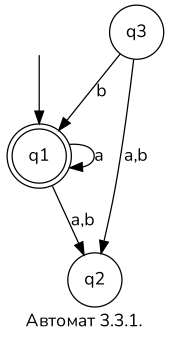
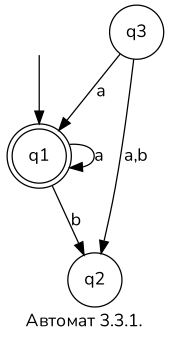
(102, 92) -> (101, 92)
(83, 221) -> (77, 221)
